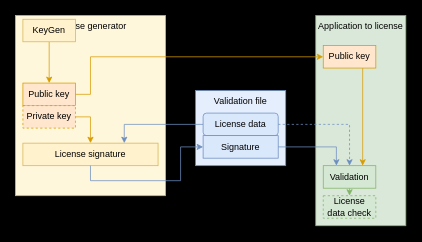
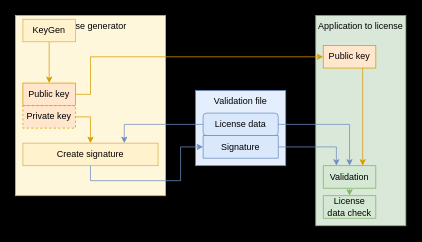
(332, 124) -> (332, 124)
(90, 154) -> (90, 154)
(349, 207) -> (349, 207)
